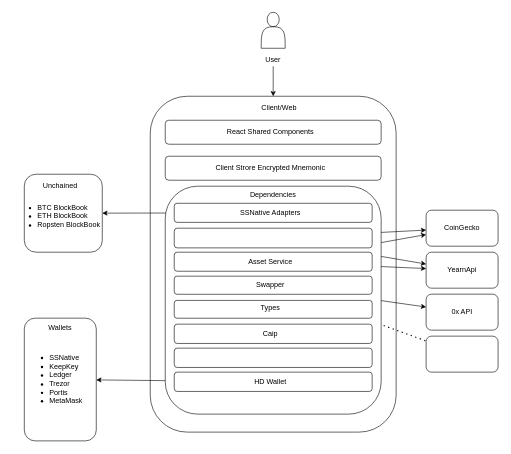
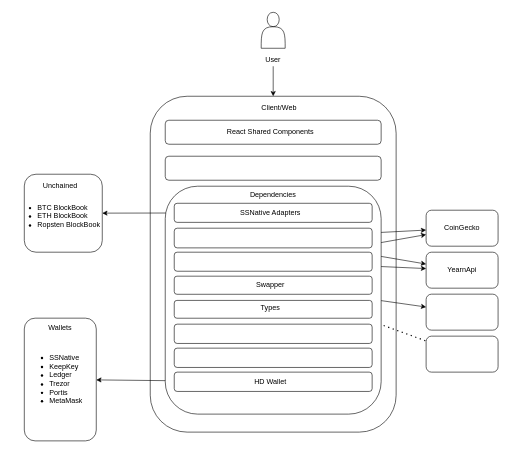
(270, 168) -> none
(271, 262) -> none
(462, 312) -> none
(271, 334) -> none
